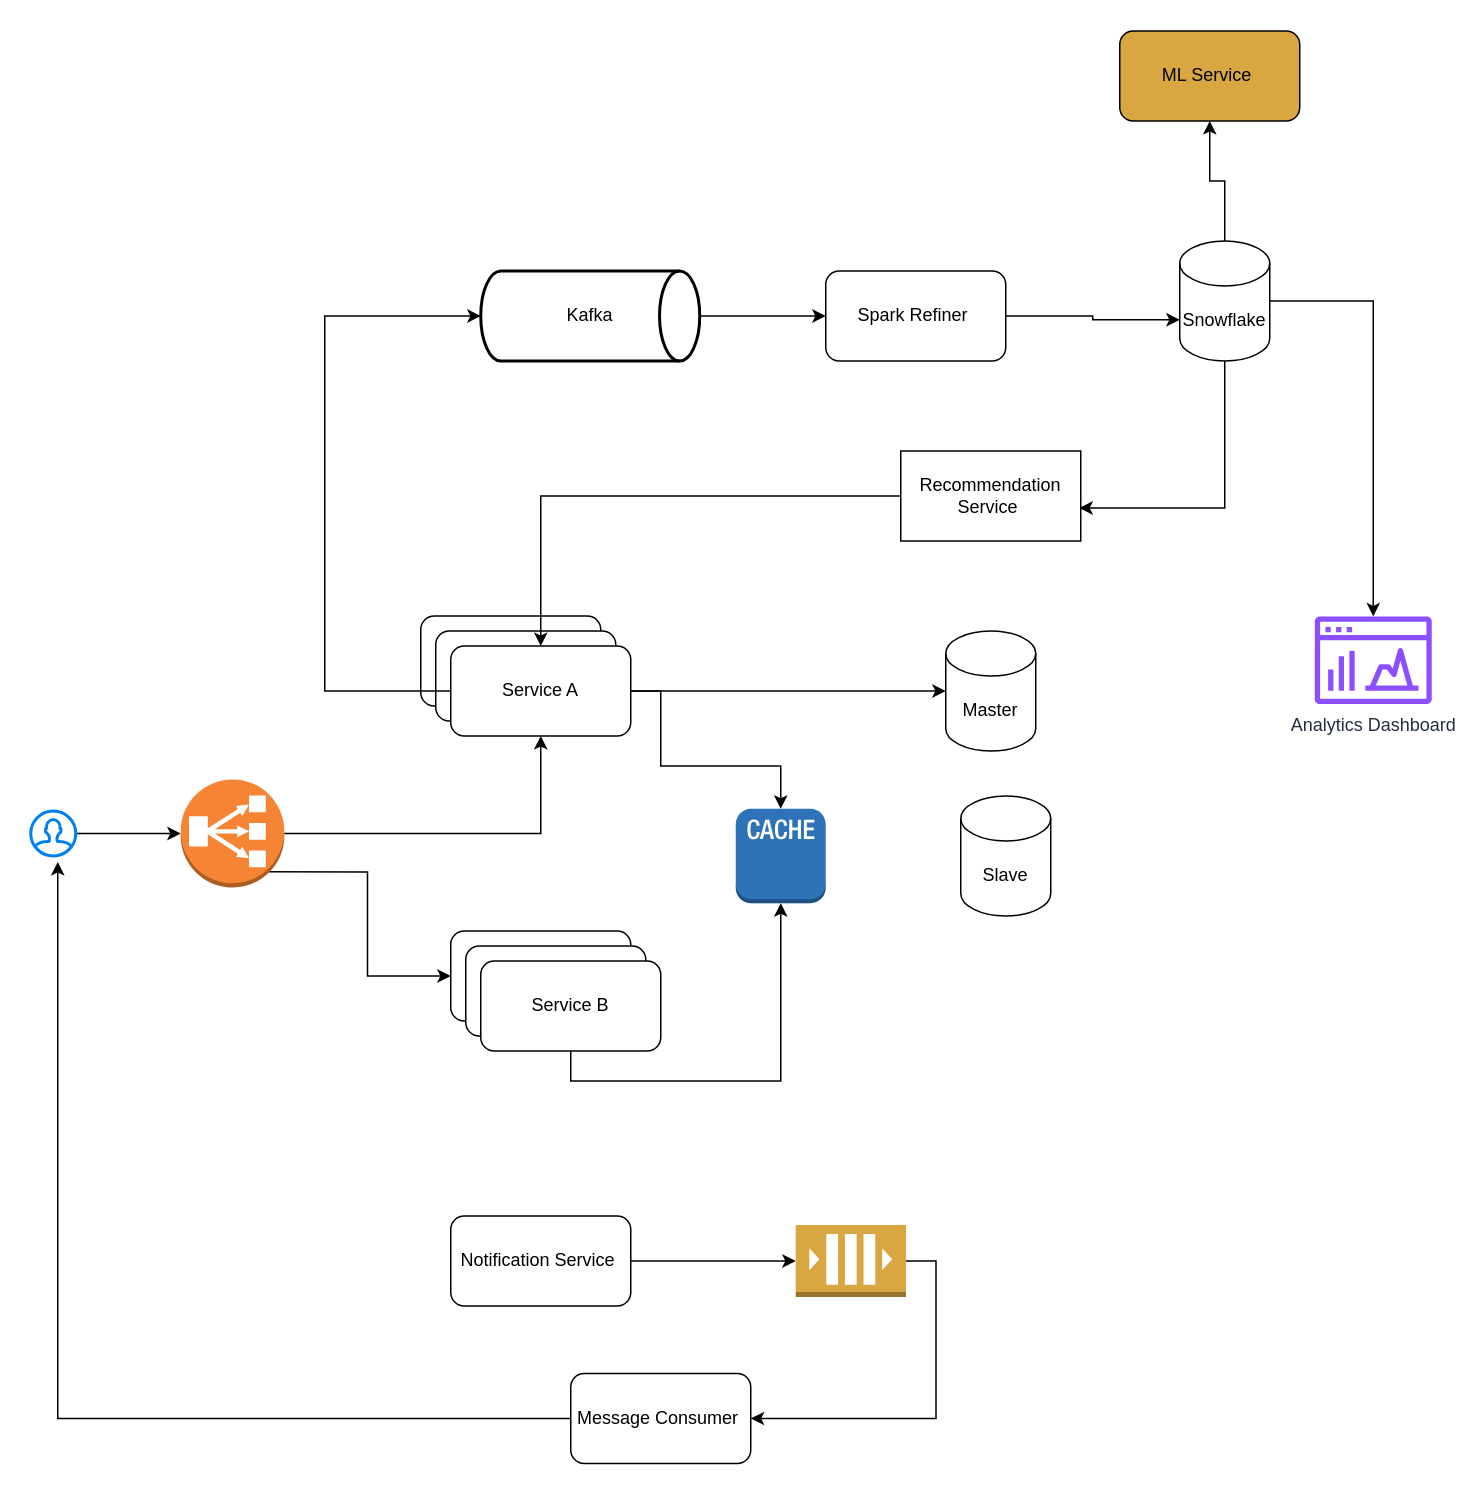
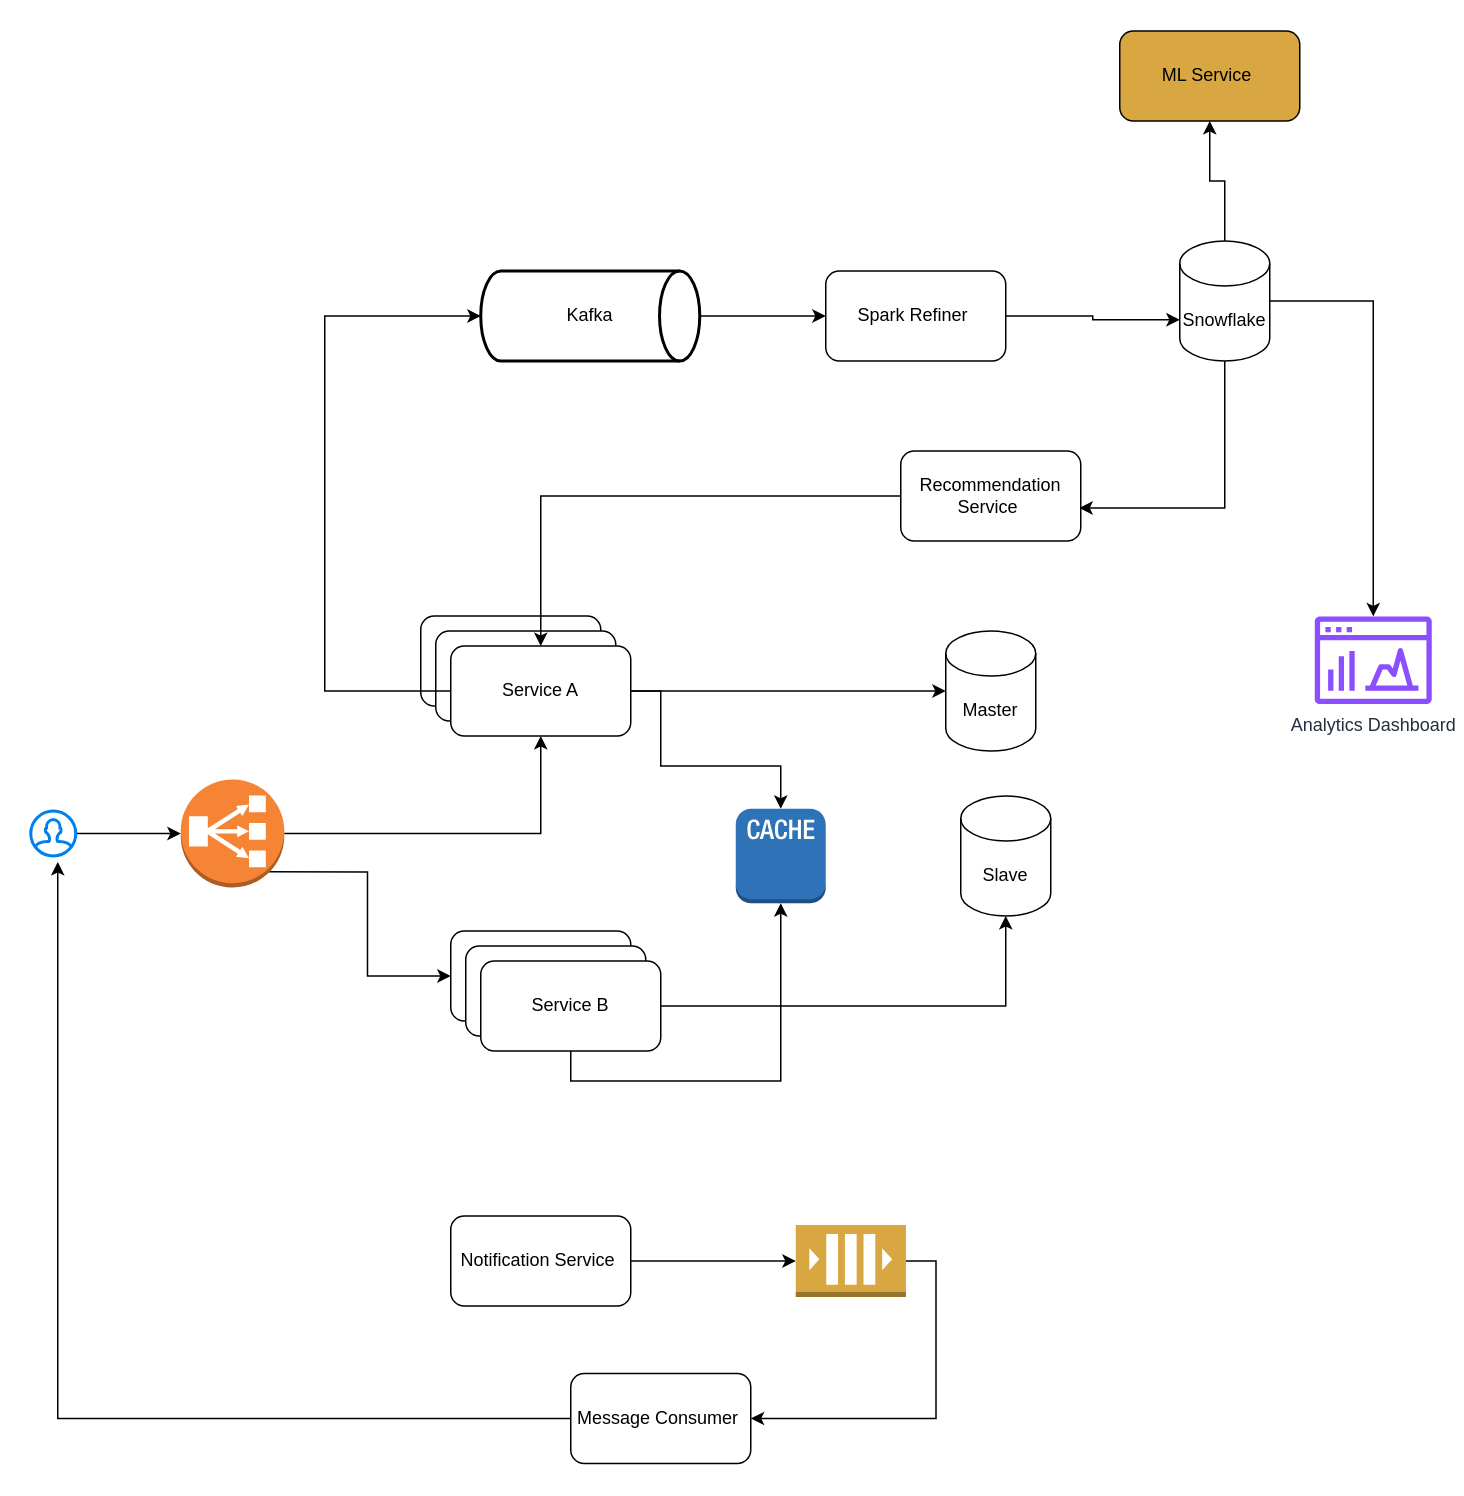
(991, 496) -> (991, 496)
none -> (873, 1006)
